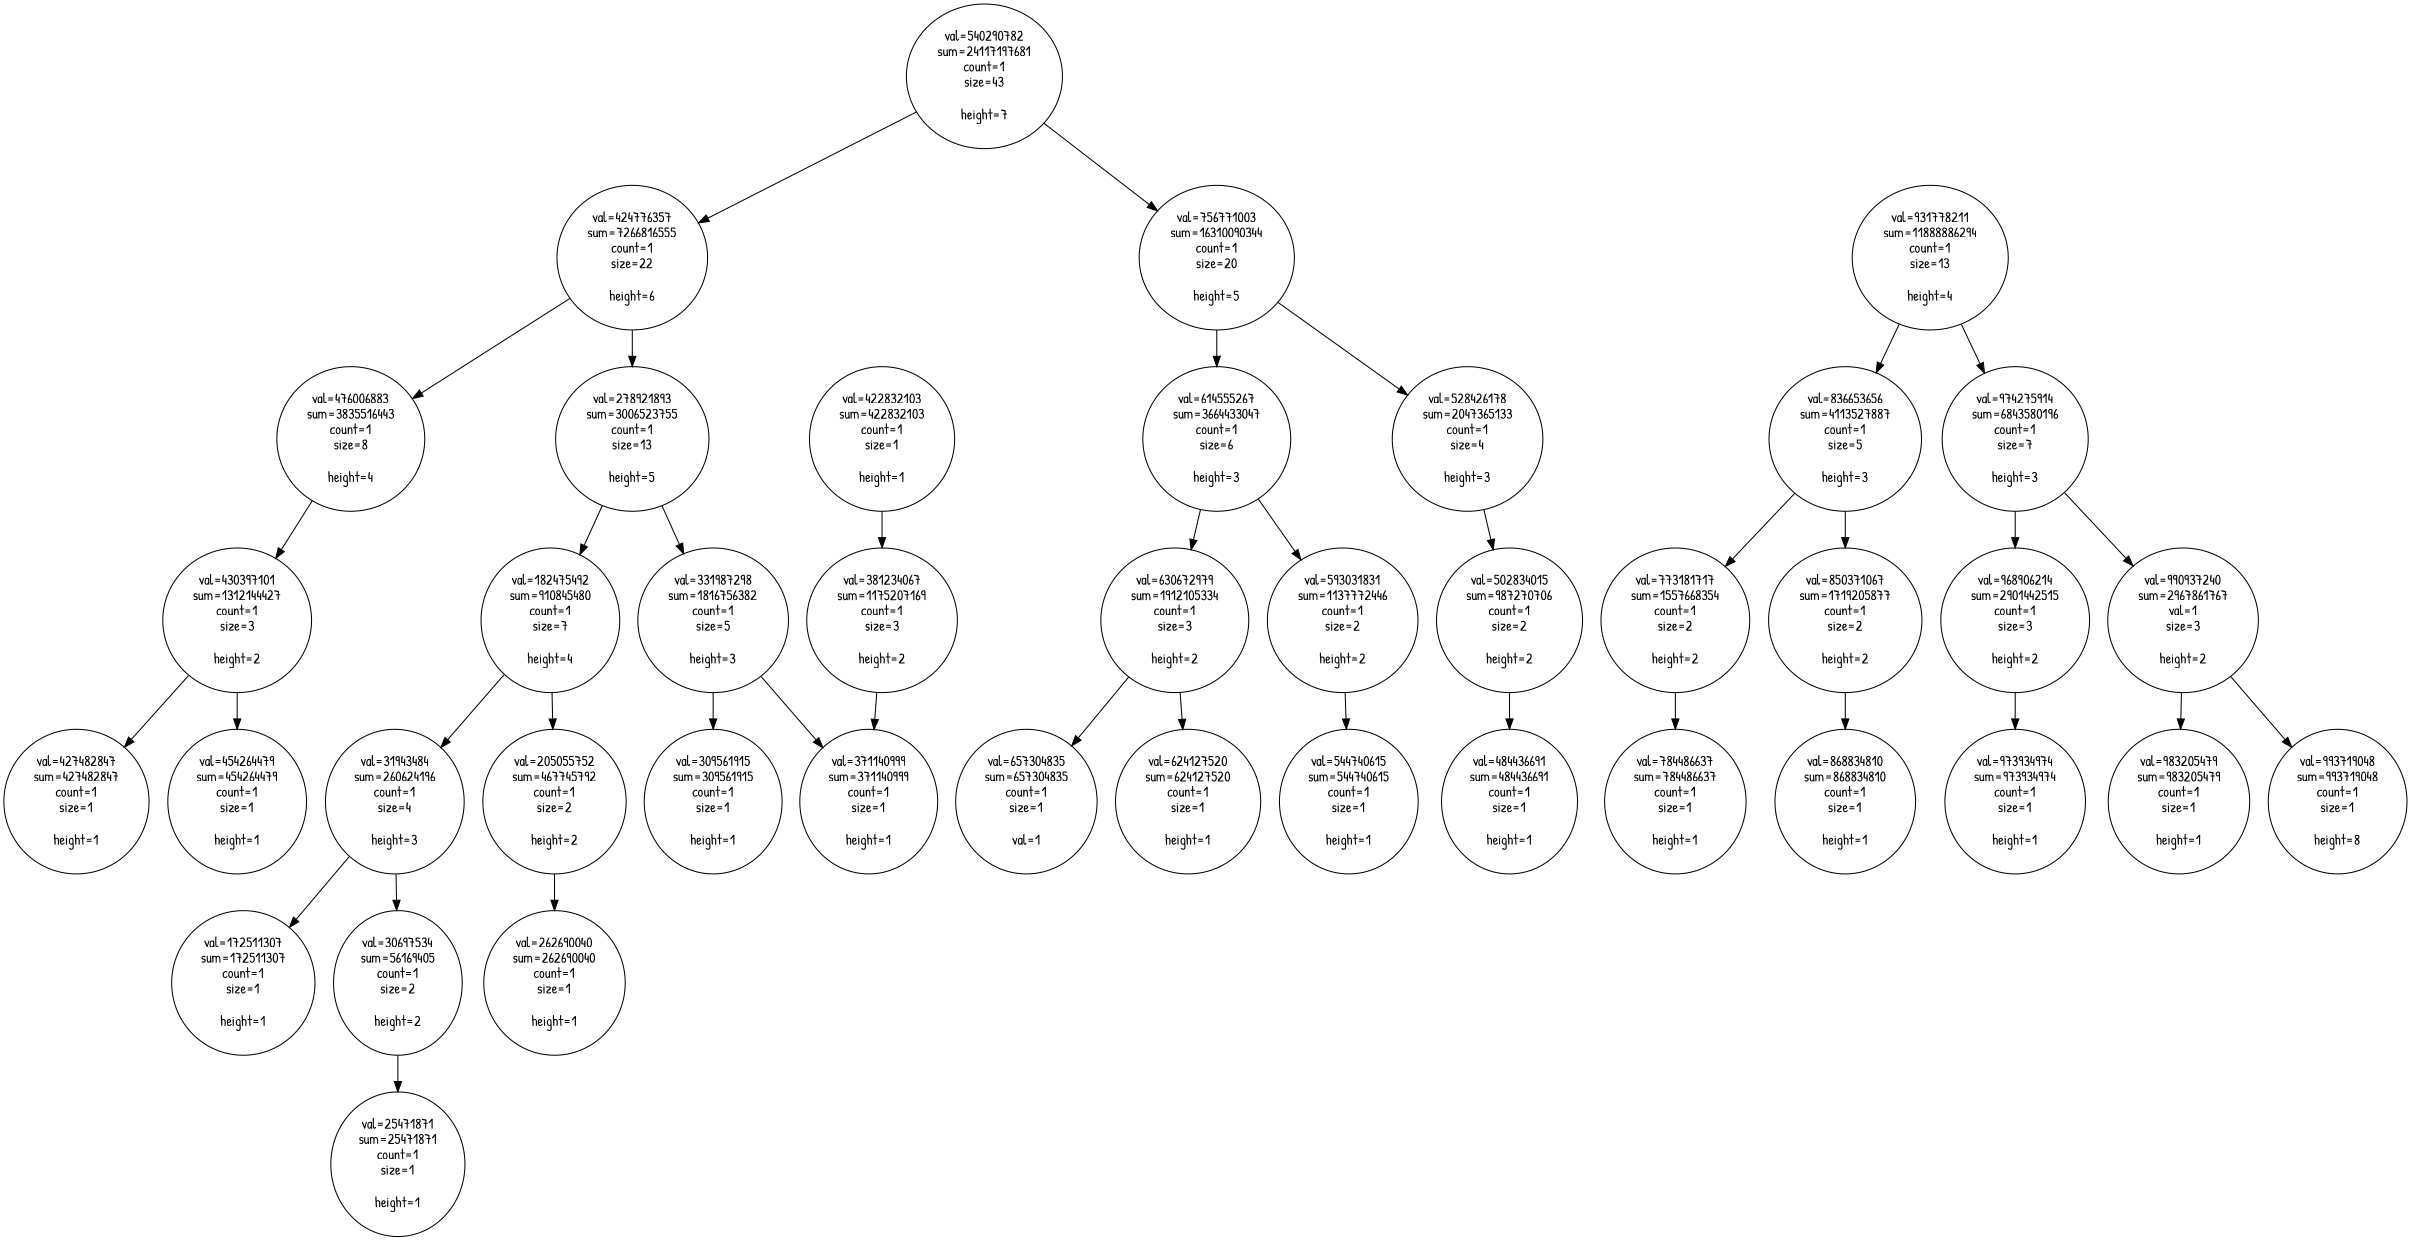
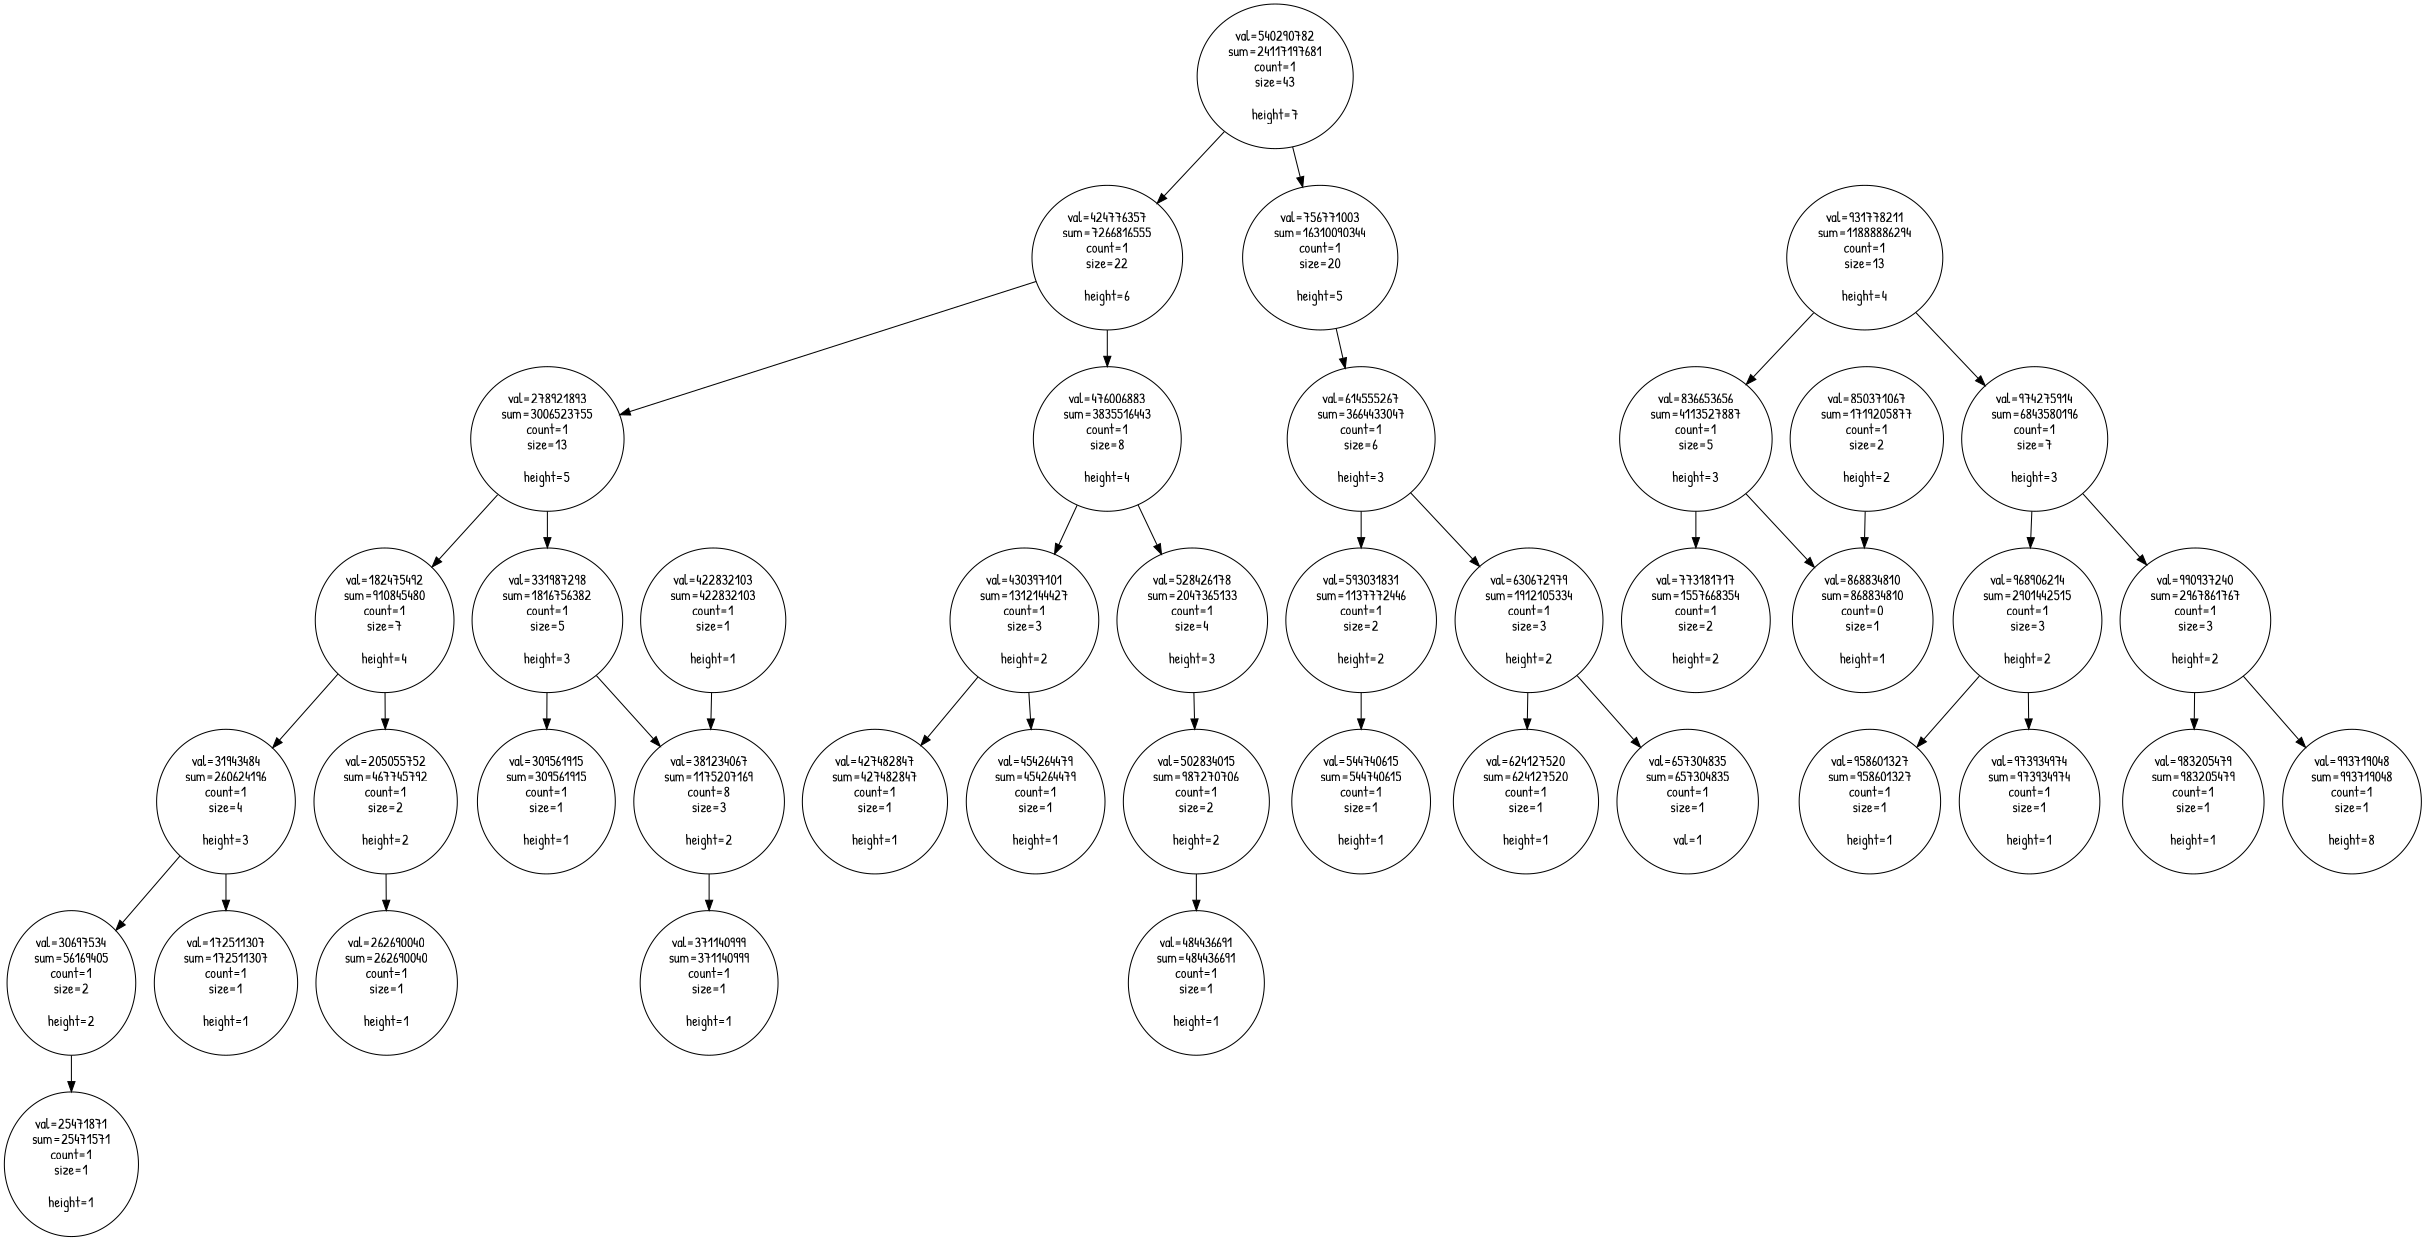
(1338, 346) -> (1147, 525)
(1845, 524) -> (1777, 527)
(882, 611) -> (709, 793)
(2183, 611) -> (2195, 611)
(789, 708) -> (625, 707)
(1845, 793) -> (1863, 611)
(1675, 802) -> none
none -> (1870, 802)
(398, 1140) -> (71, 1140)
